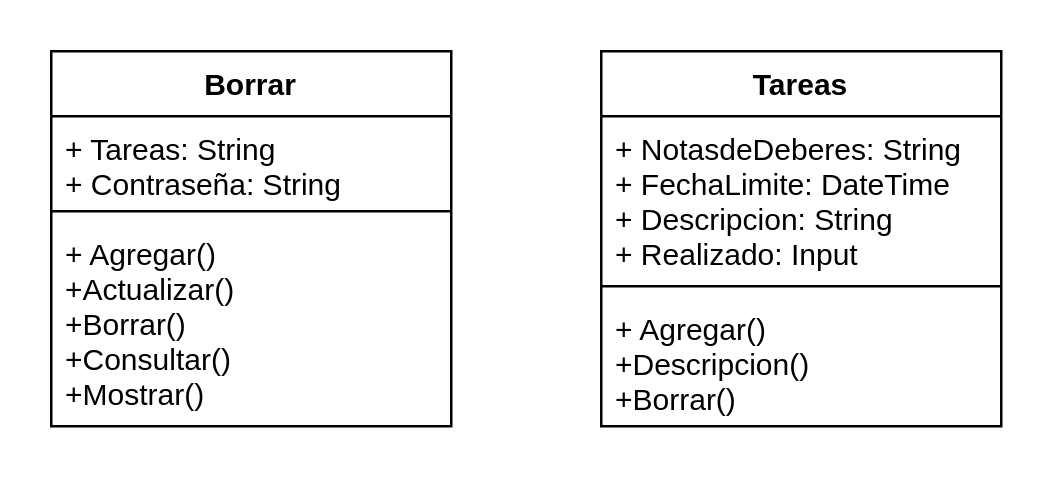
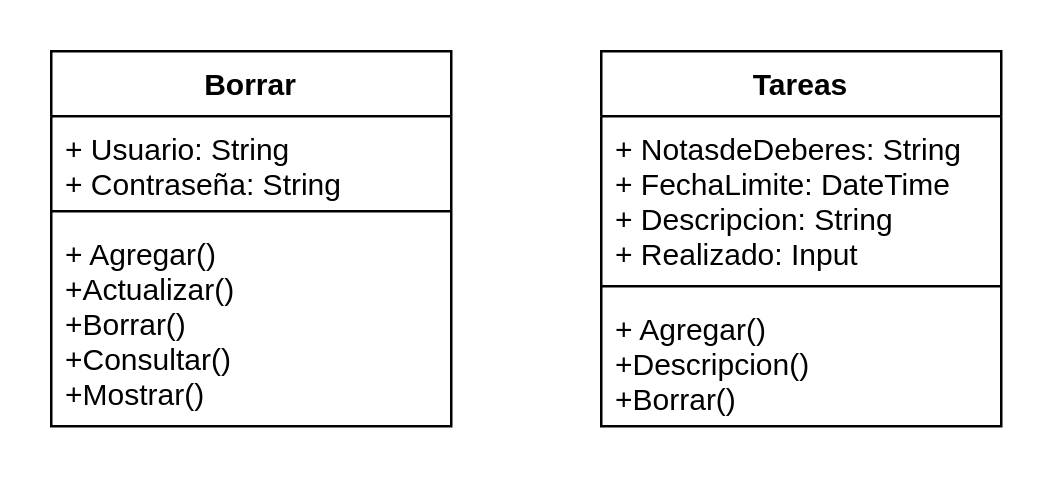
(184, 150) -> (188, 150)
